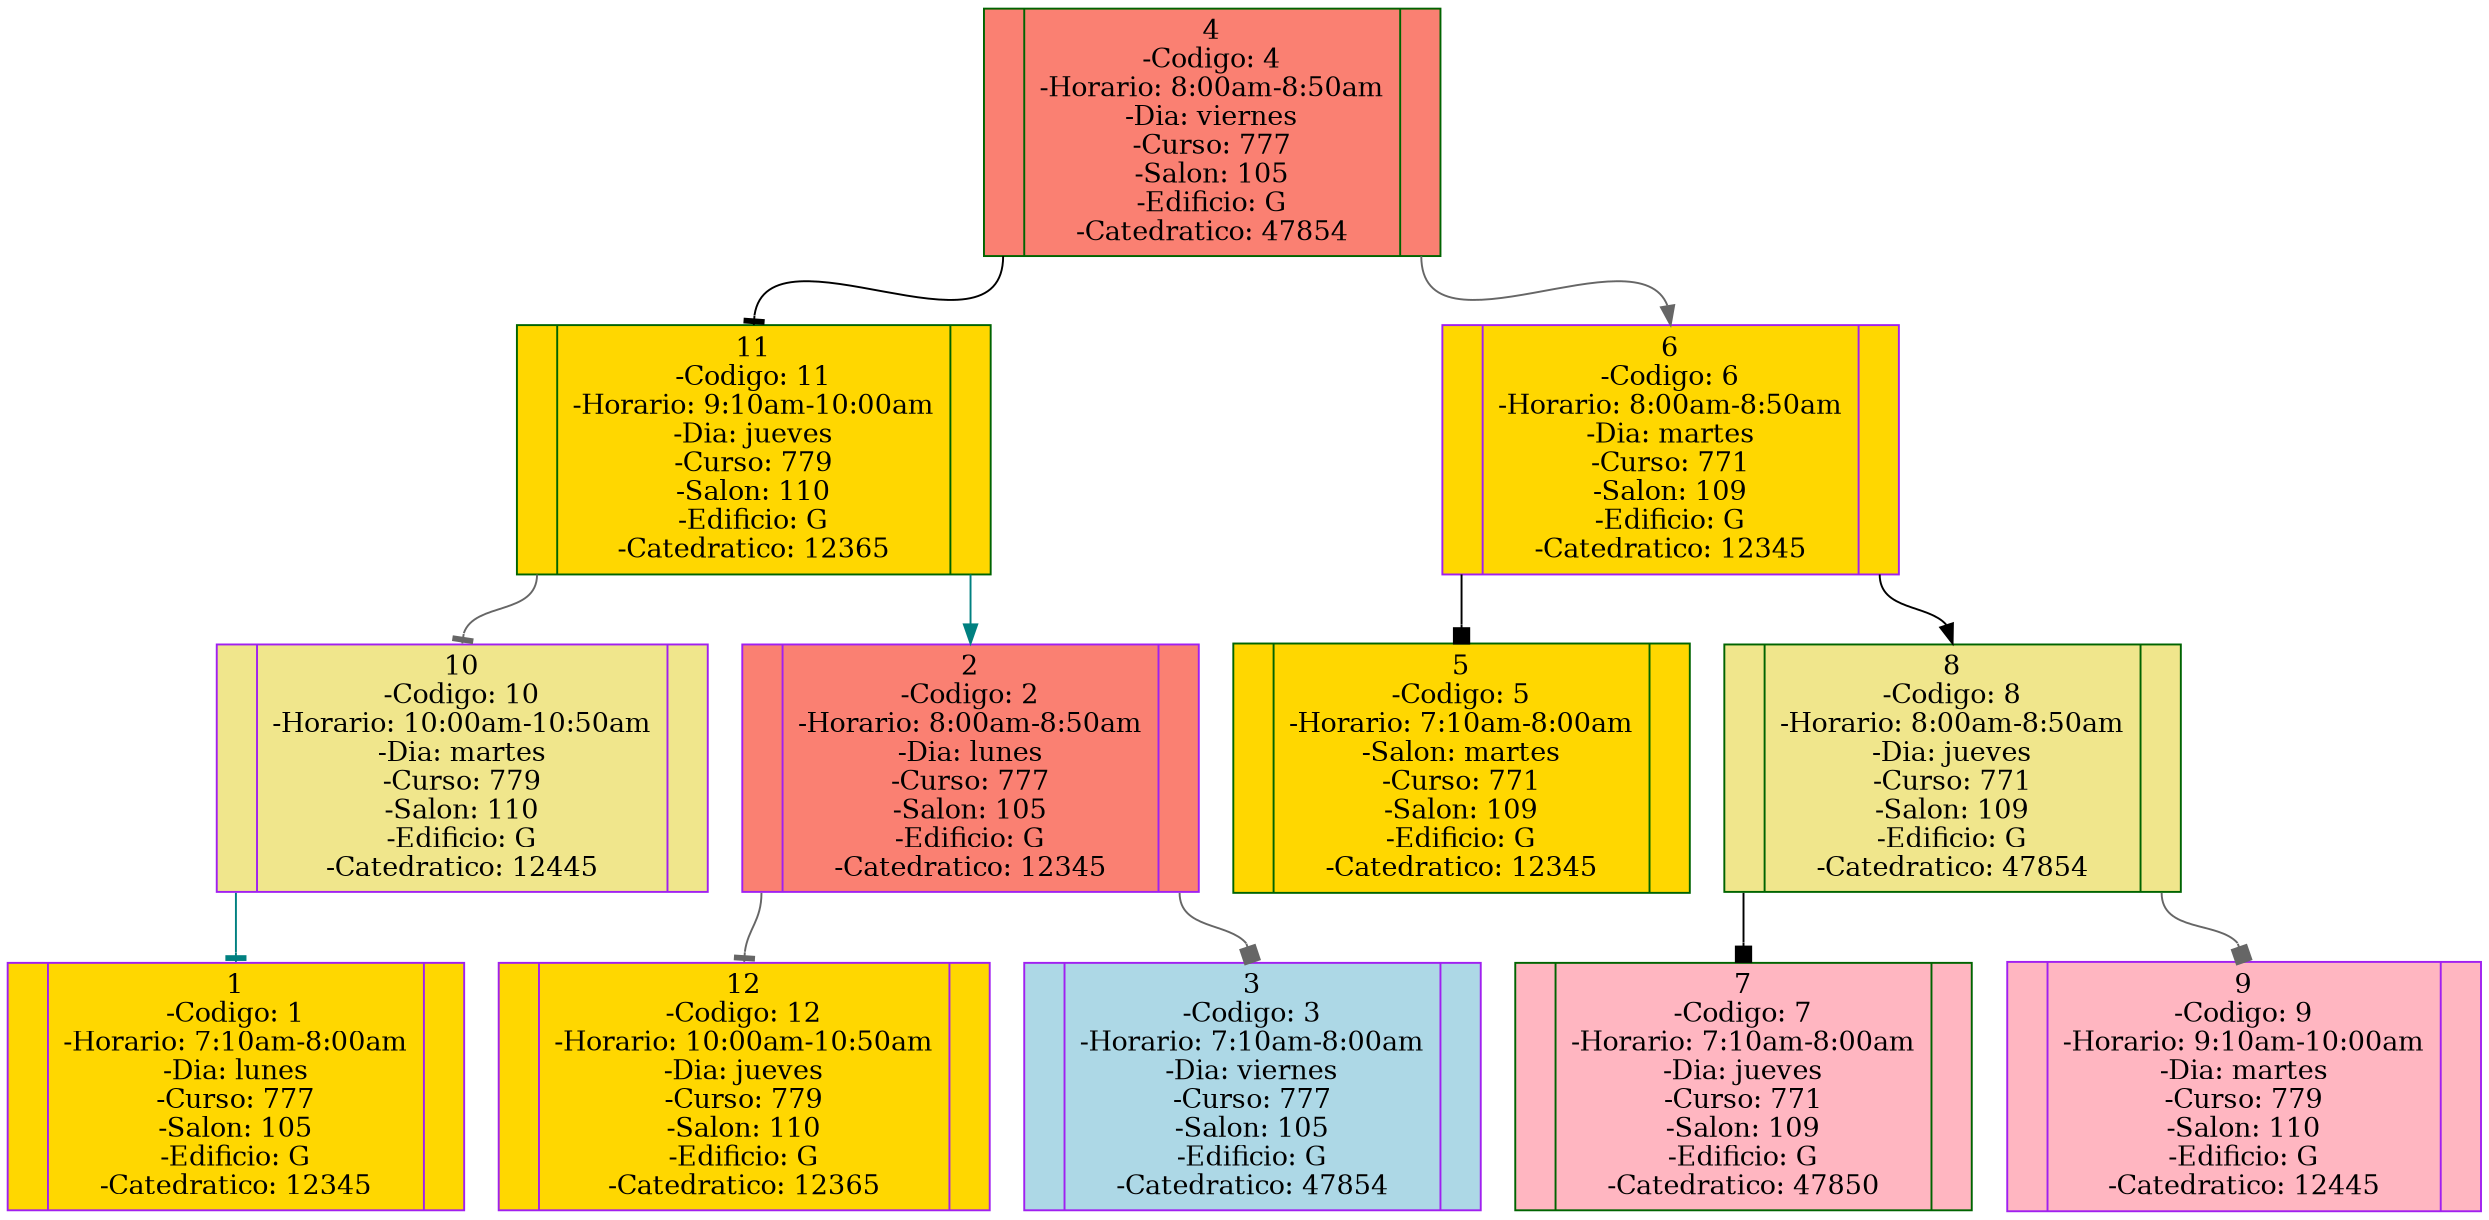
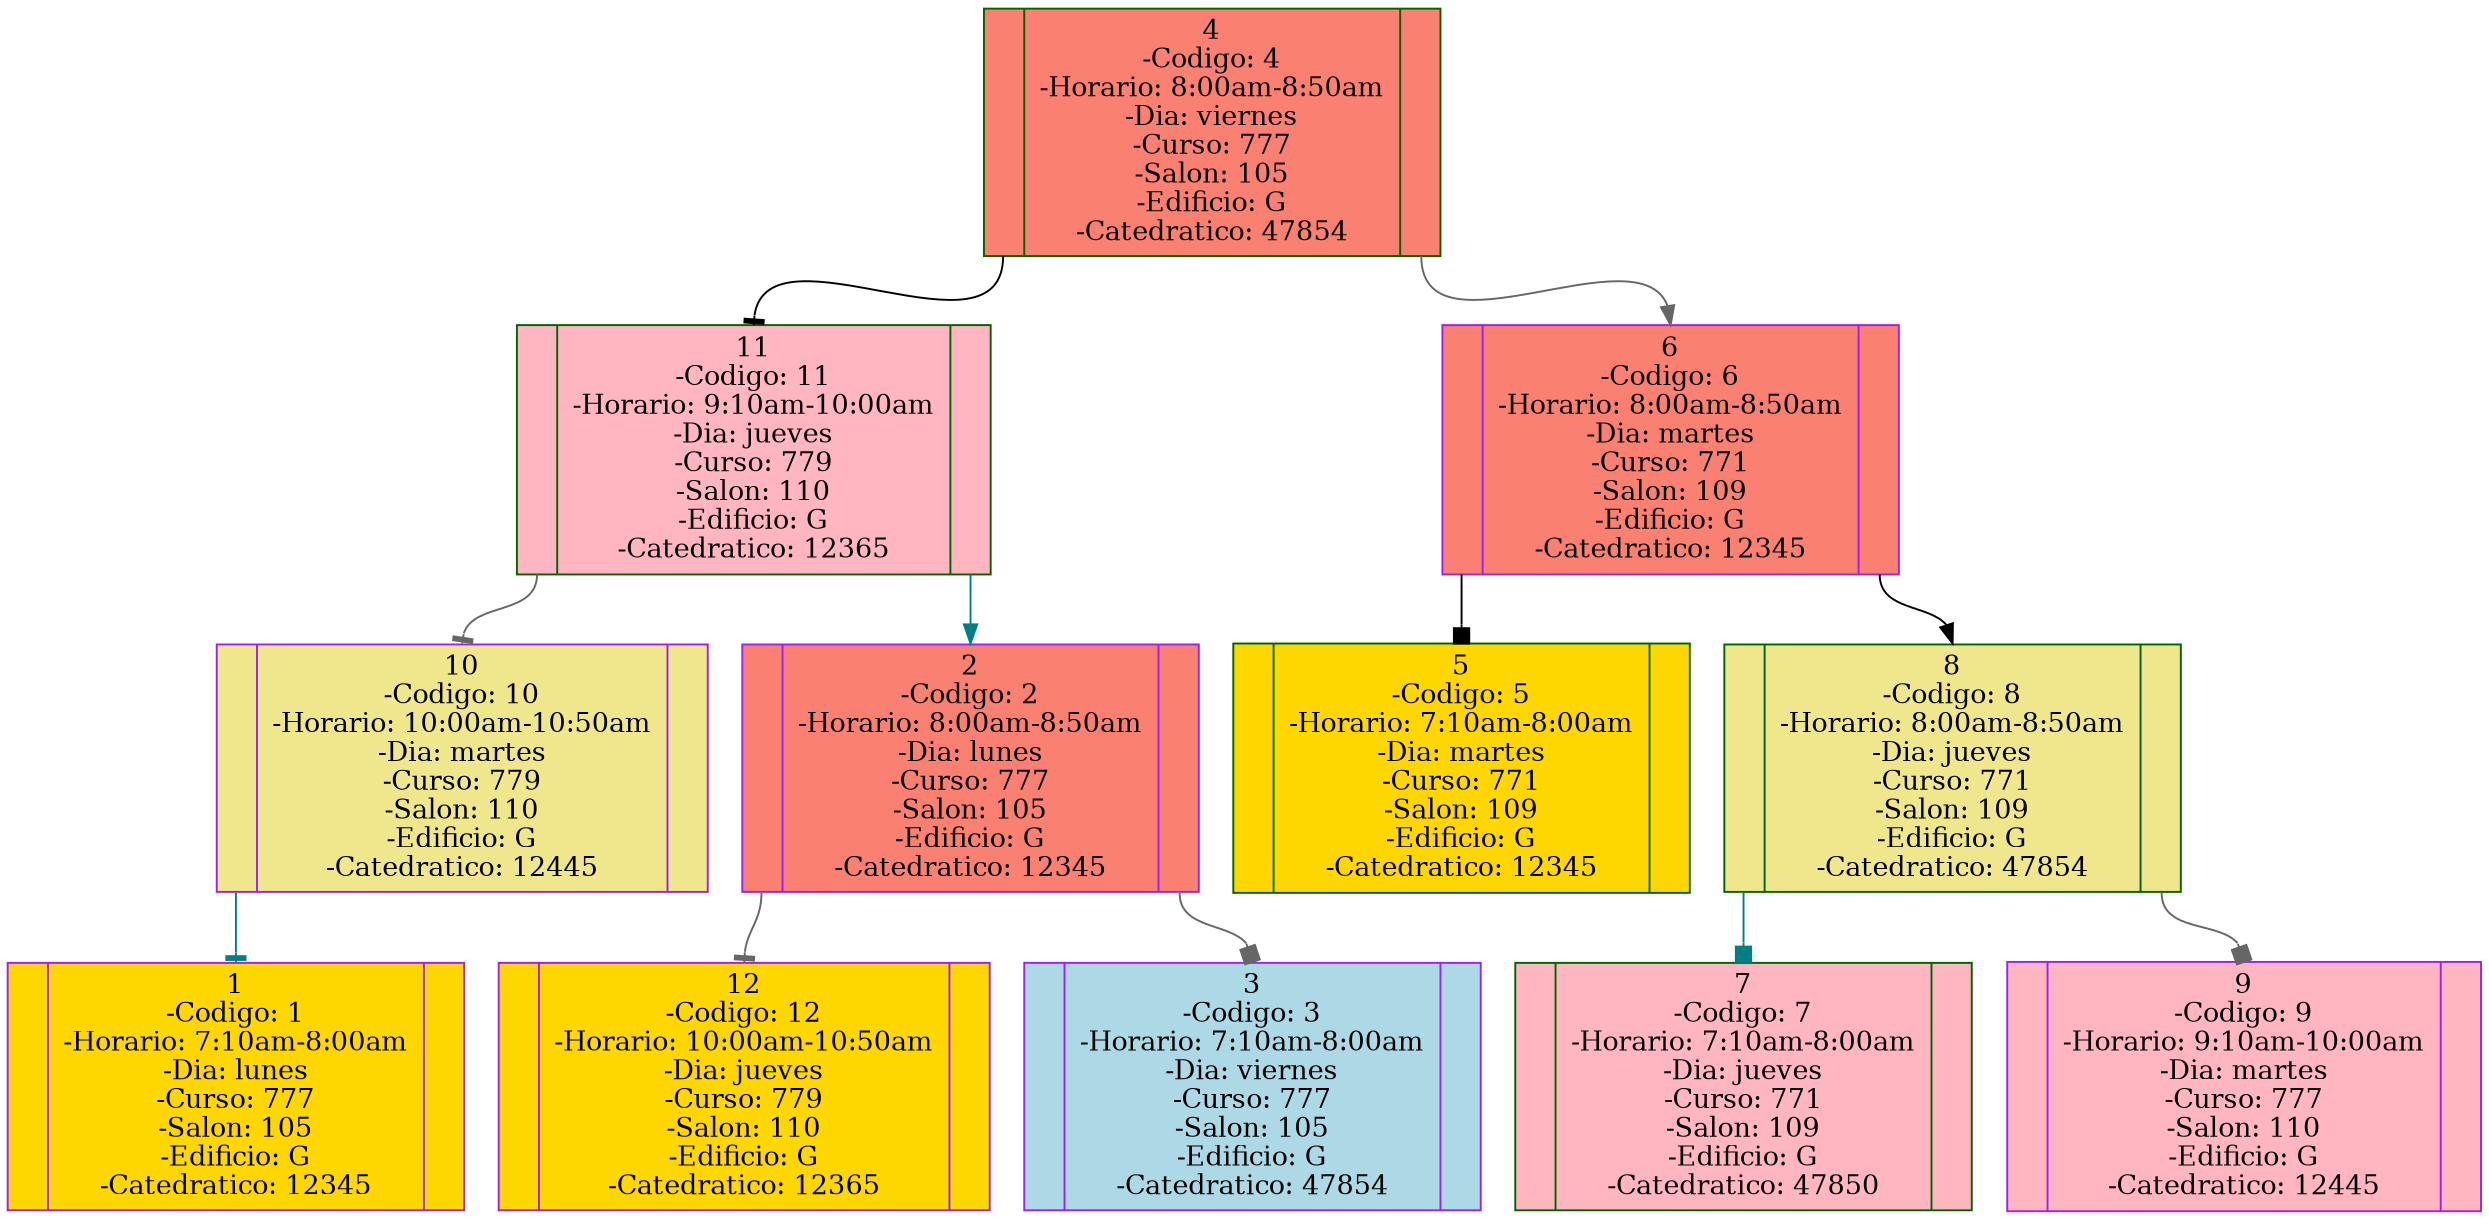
(754, 450) -> (754, 450)
(1671, 450) -> (1671, 450)
(1462, 753) -> (1462, 753)
(1744, 918) -> (1744, 918)
(2244, 1100) -> (2244, 1100)
